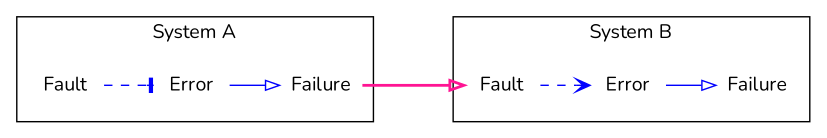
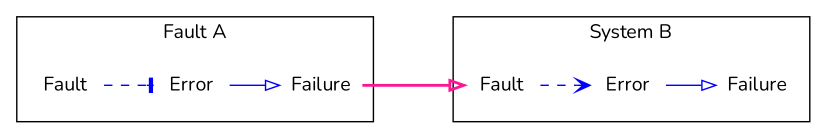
(195, 33) -> (195, 33)
